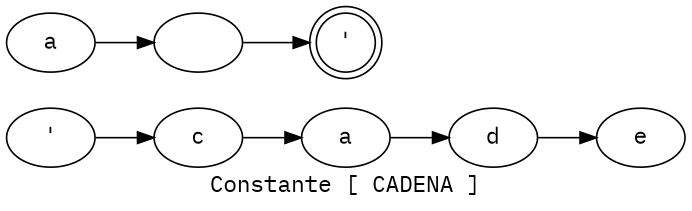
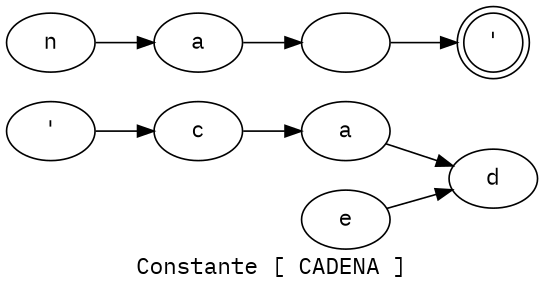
none -> (51, 43)
(559, 138) -> (412, 201)
